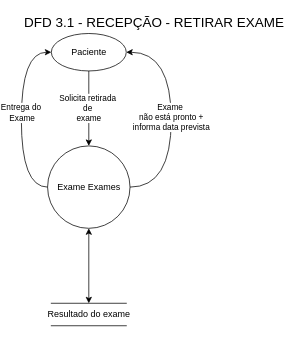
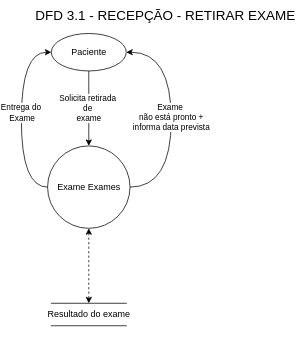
(154, 23) -> (165, 15)
(89, 264) -> (89, 264)
